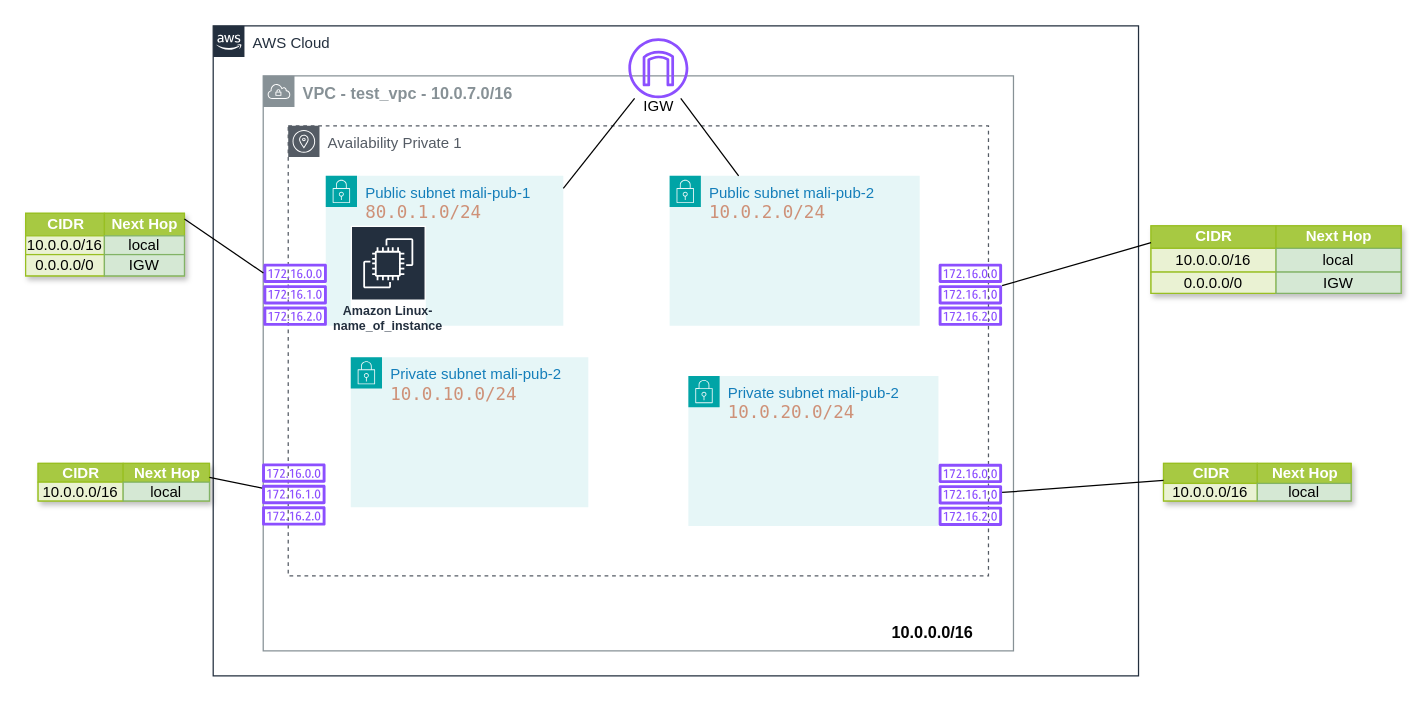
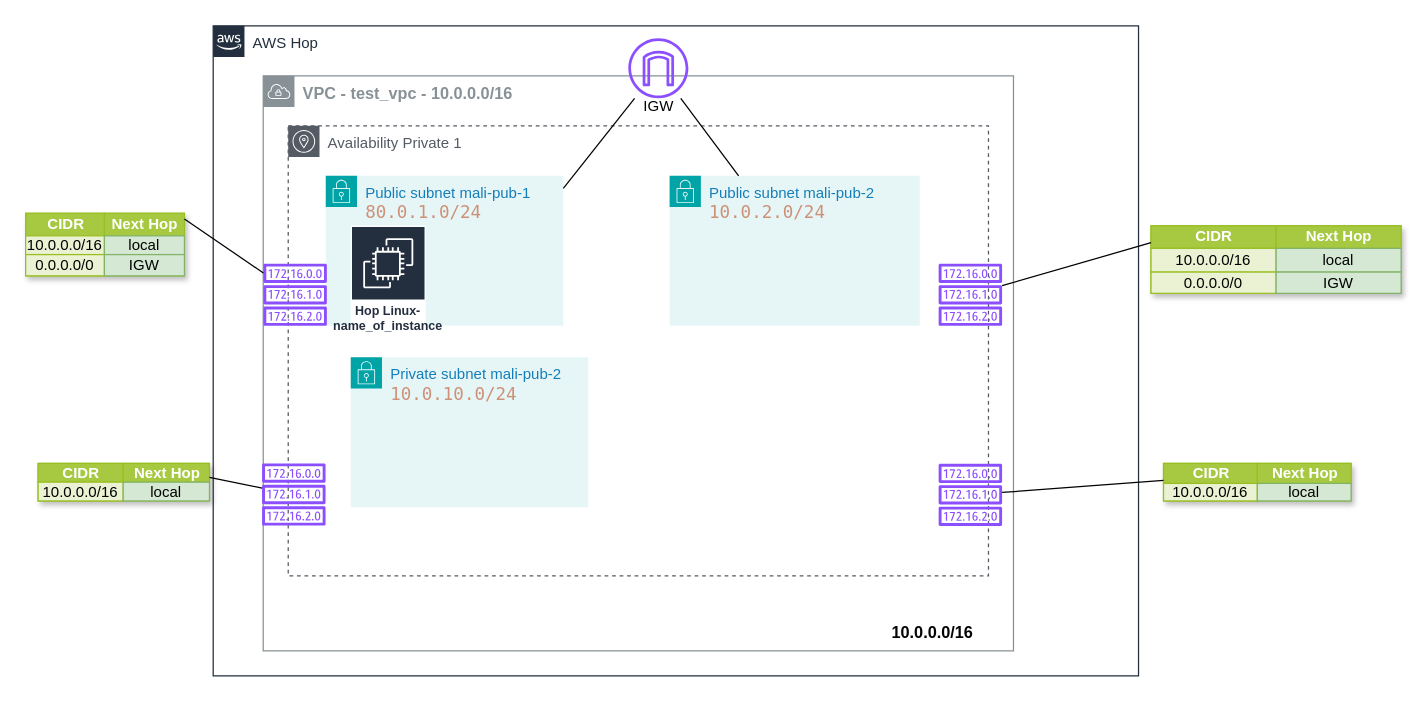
(287, 43) -> (281, 43)
(407, 93) -> (407, 93)
(388, 311) -> (388, 311)
(813, 451) -> none
